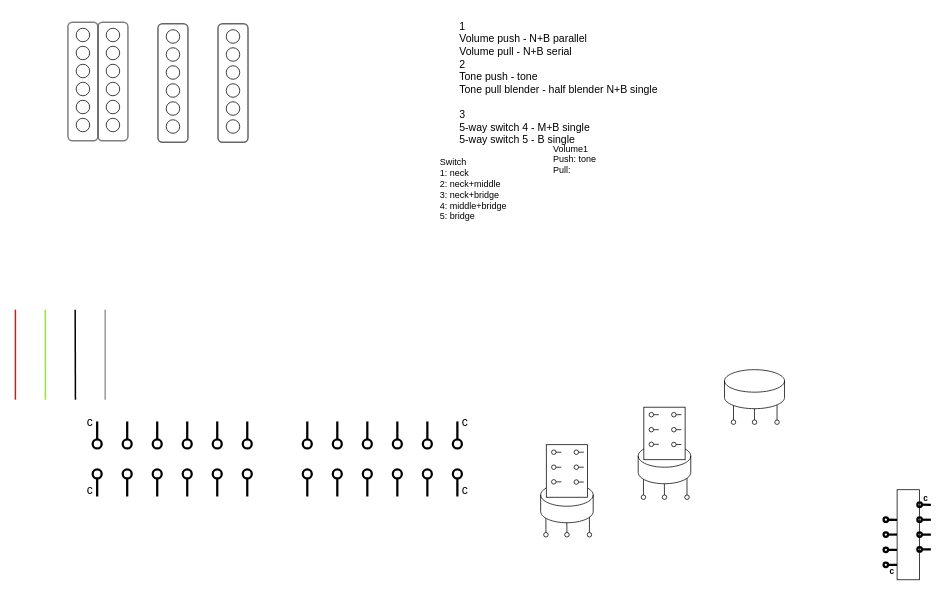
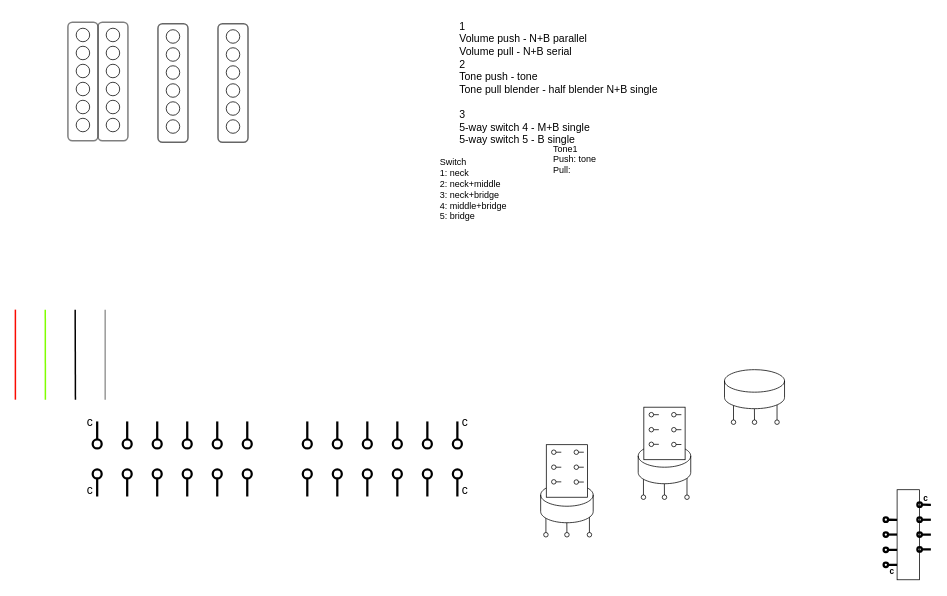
(576, 159) -> (576, 159)
